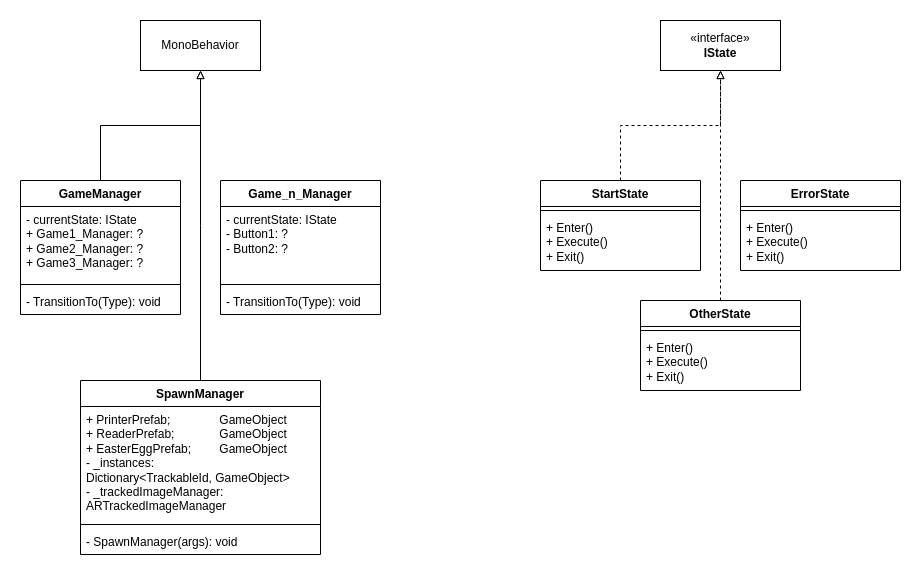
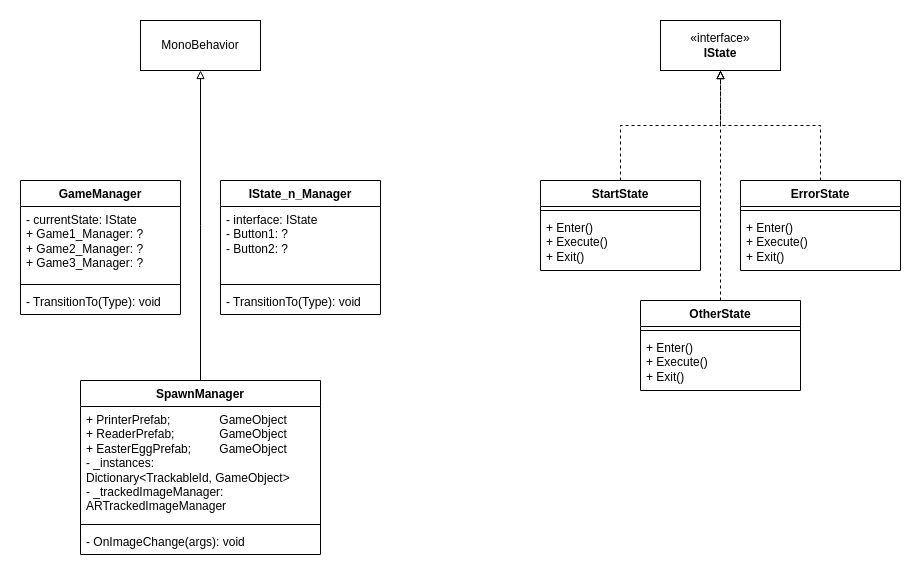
(122, 126) -> none
none -> (799, 126)
(301, 195) -> (301, 195)
(296, 235) -> (284, 235)
(168, 543) -> (171, 543)
